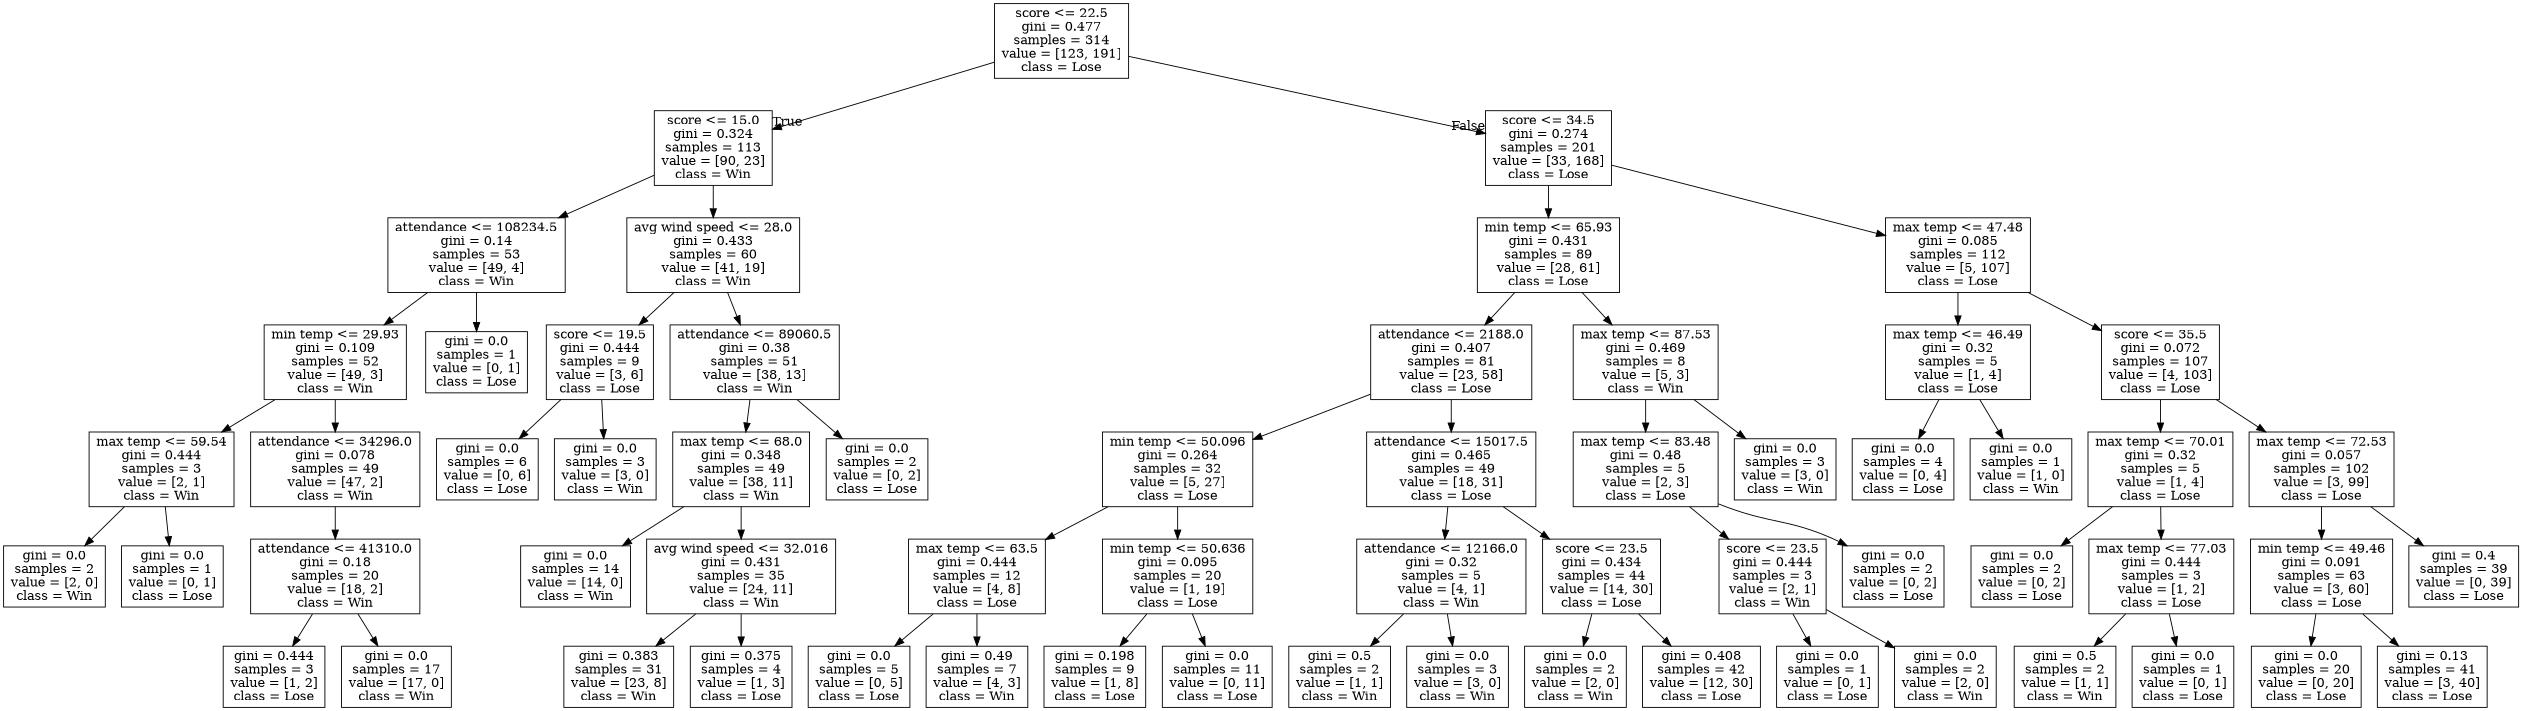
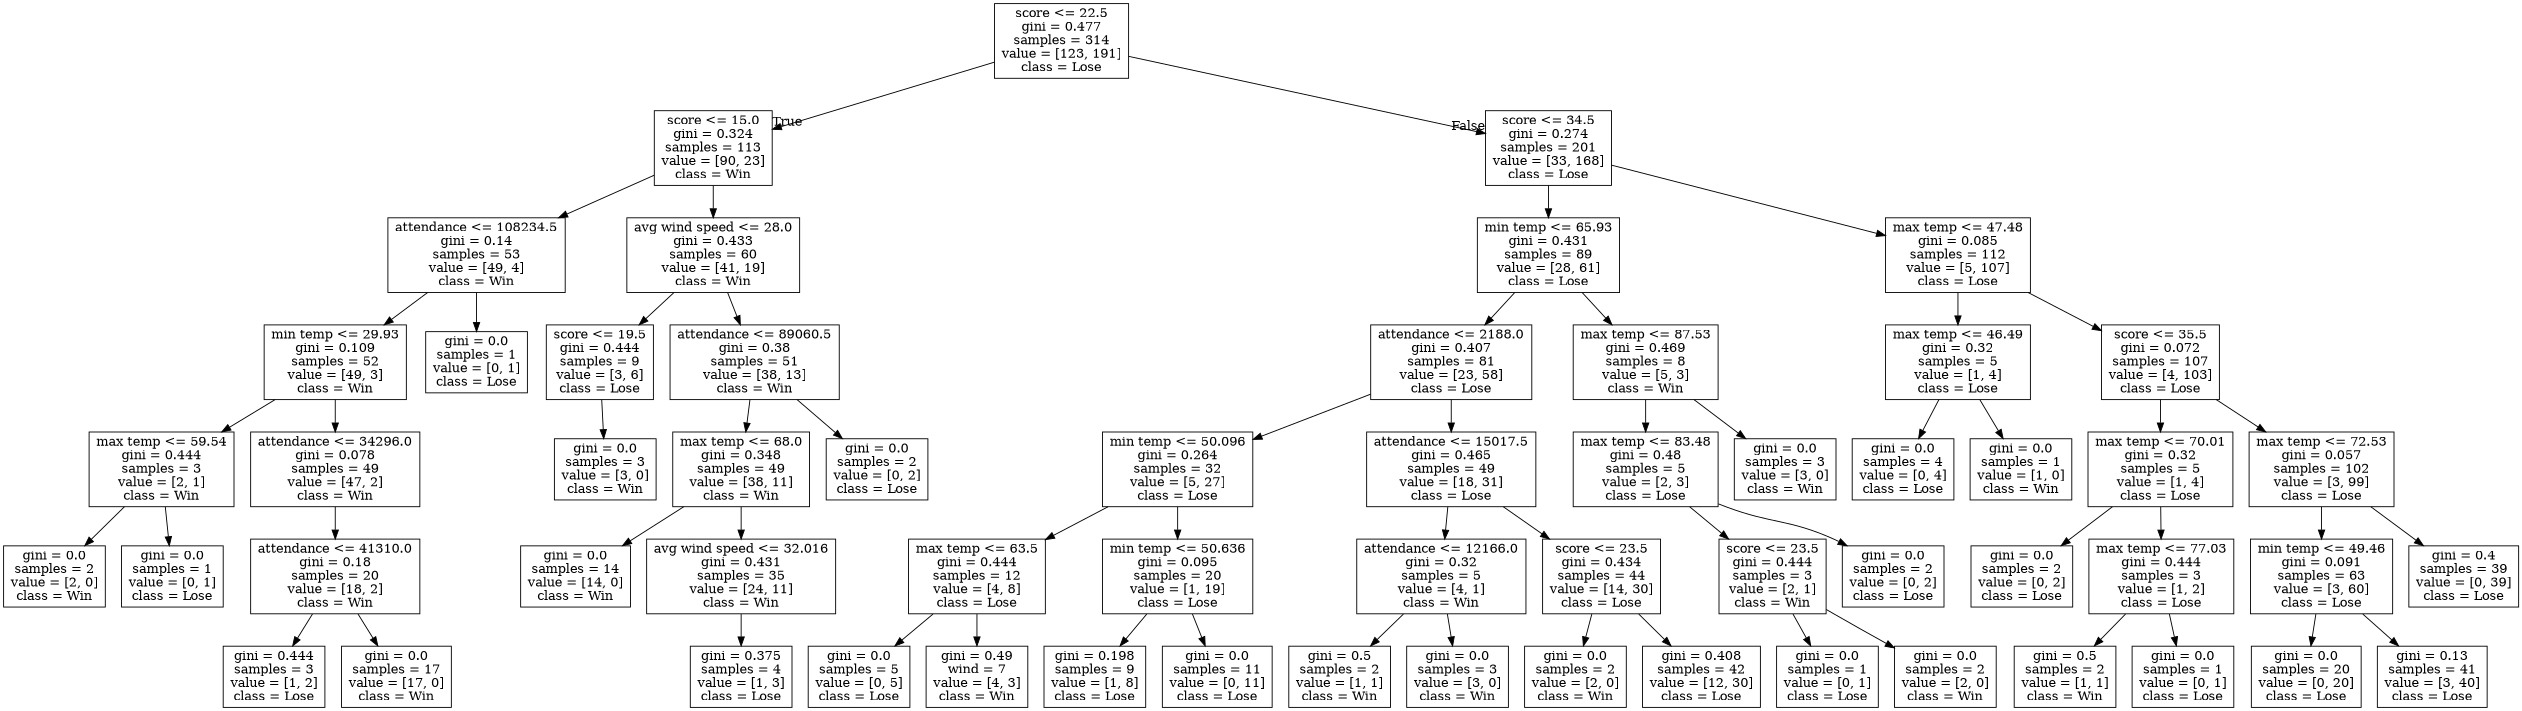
(487, 469) -> none
(619, 677) -> none
(977, 677) -> (977, 677)
